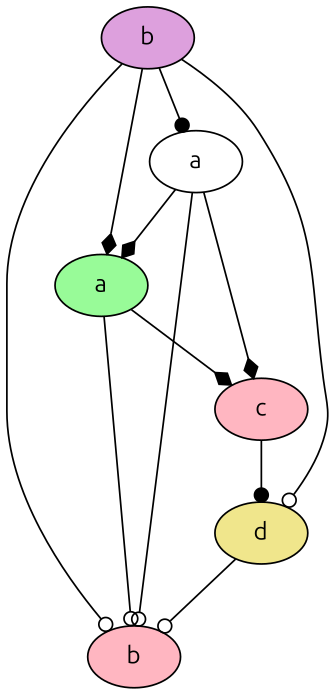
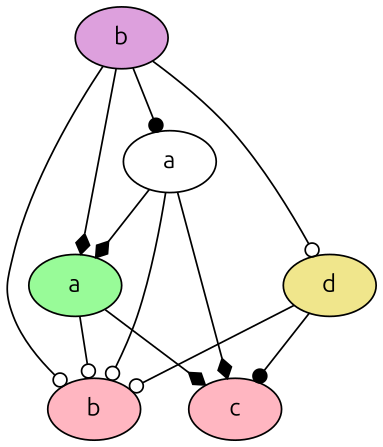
(261, 464) -> (287, 342)
